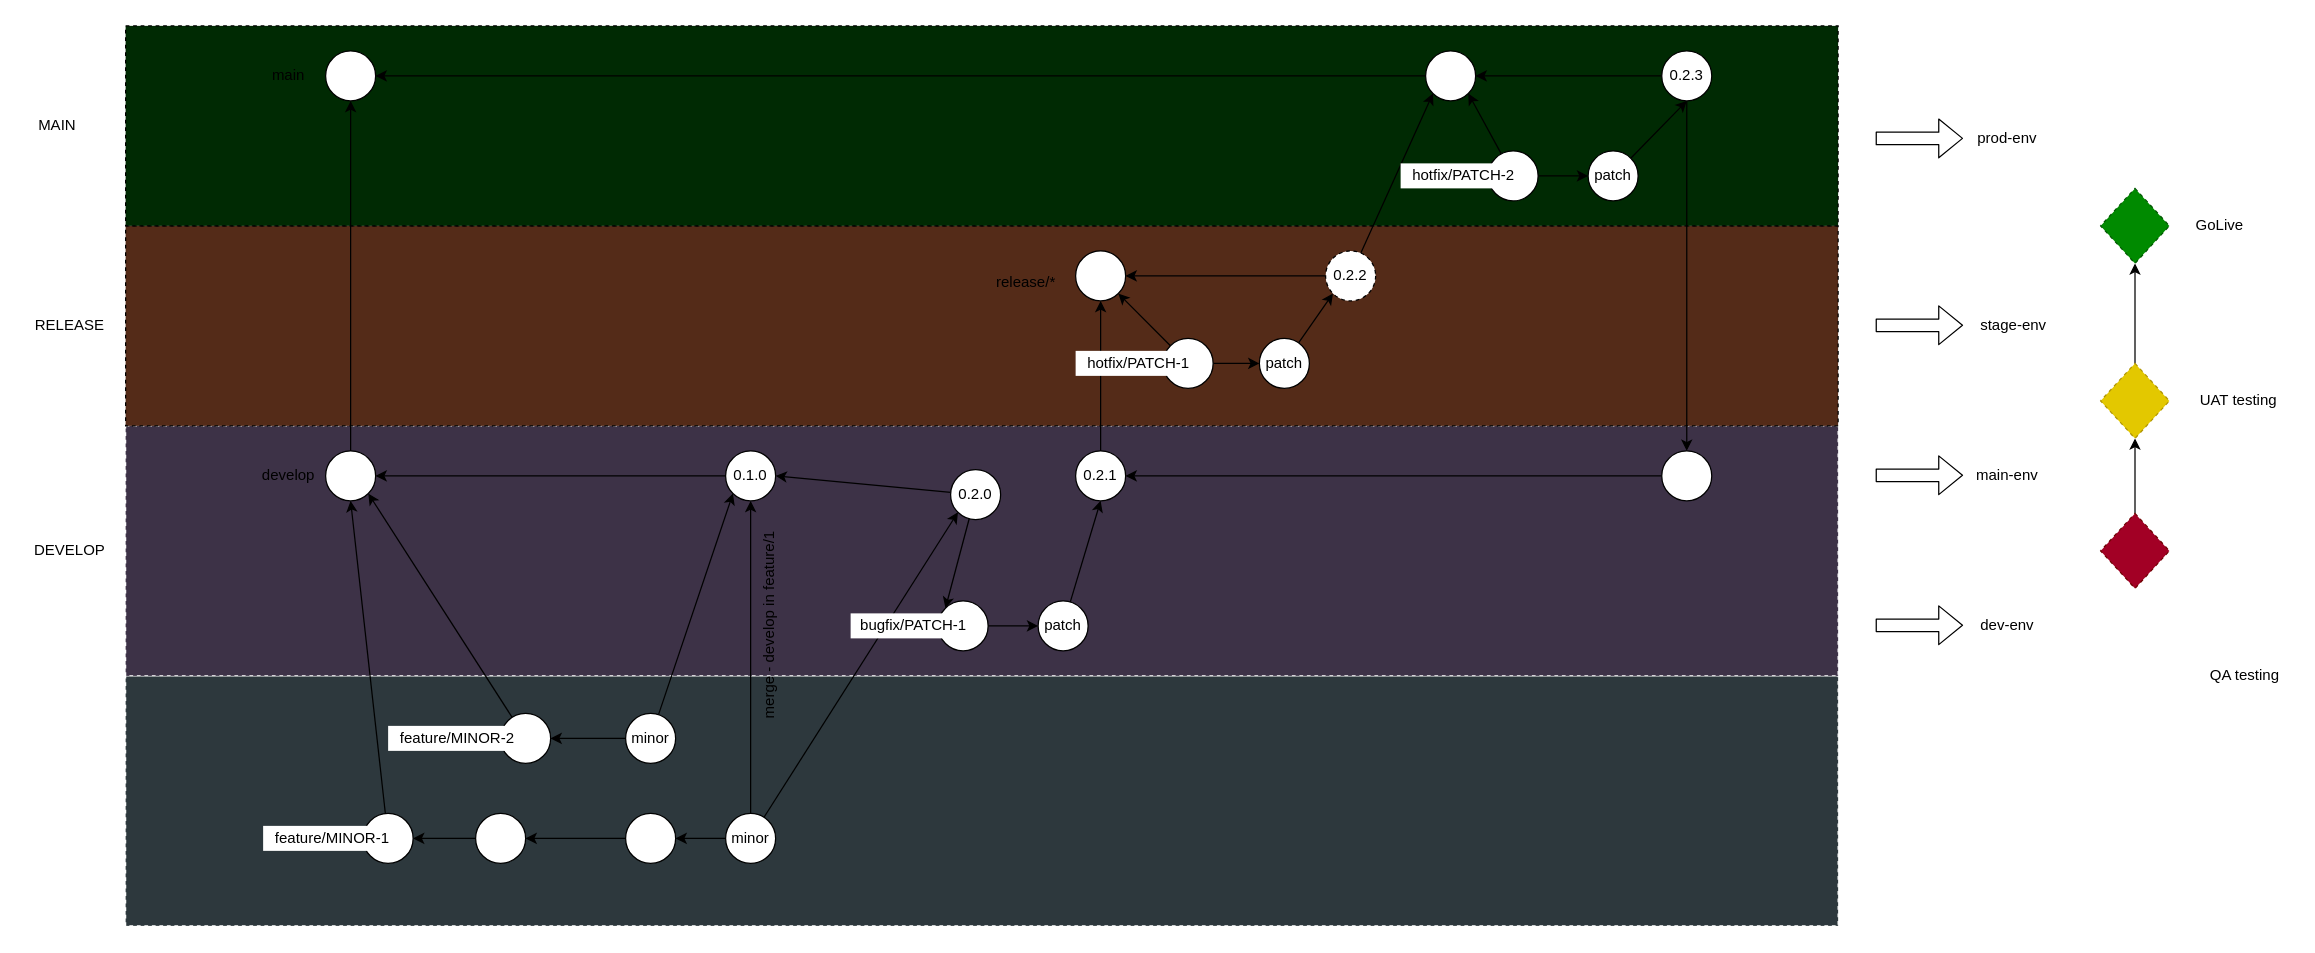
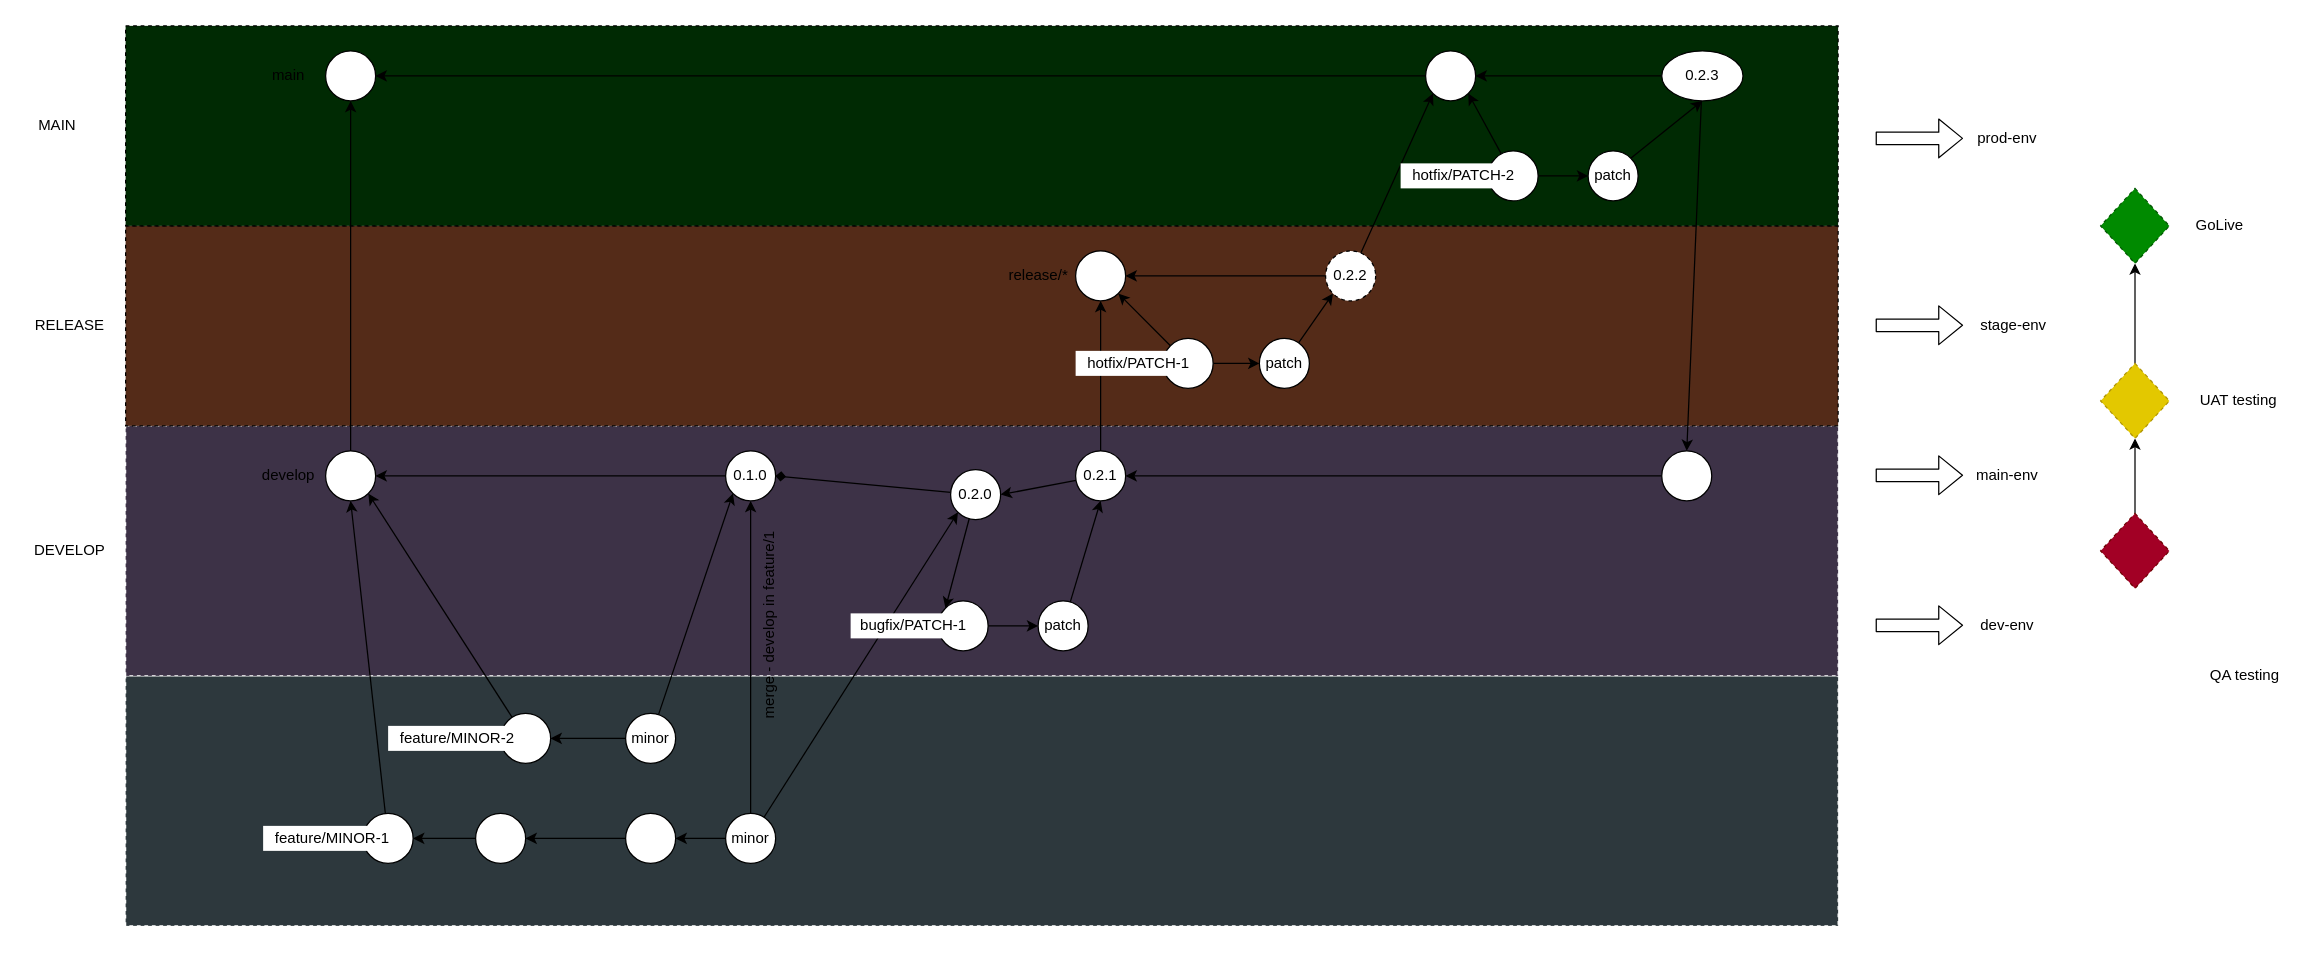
(1687, 76) -> (1702, 76)
(1026, 282) -> (1038, 276)
(785, 476) -> (786, 477)
none -> (1042, 487)
